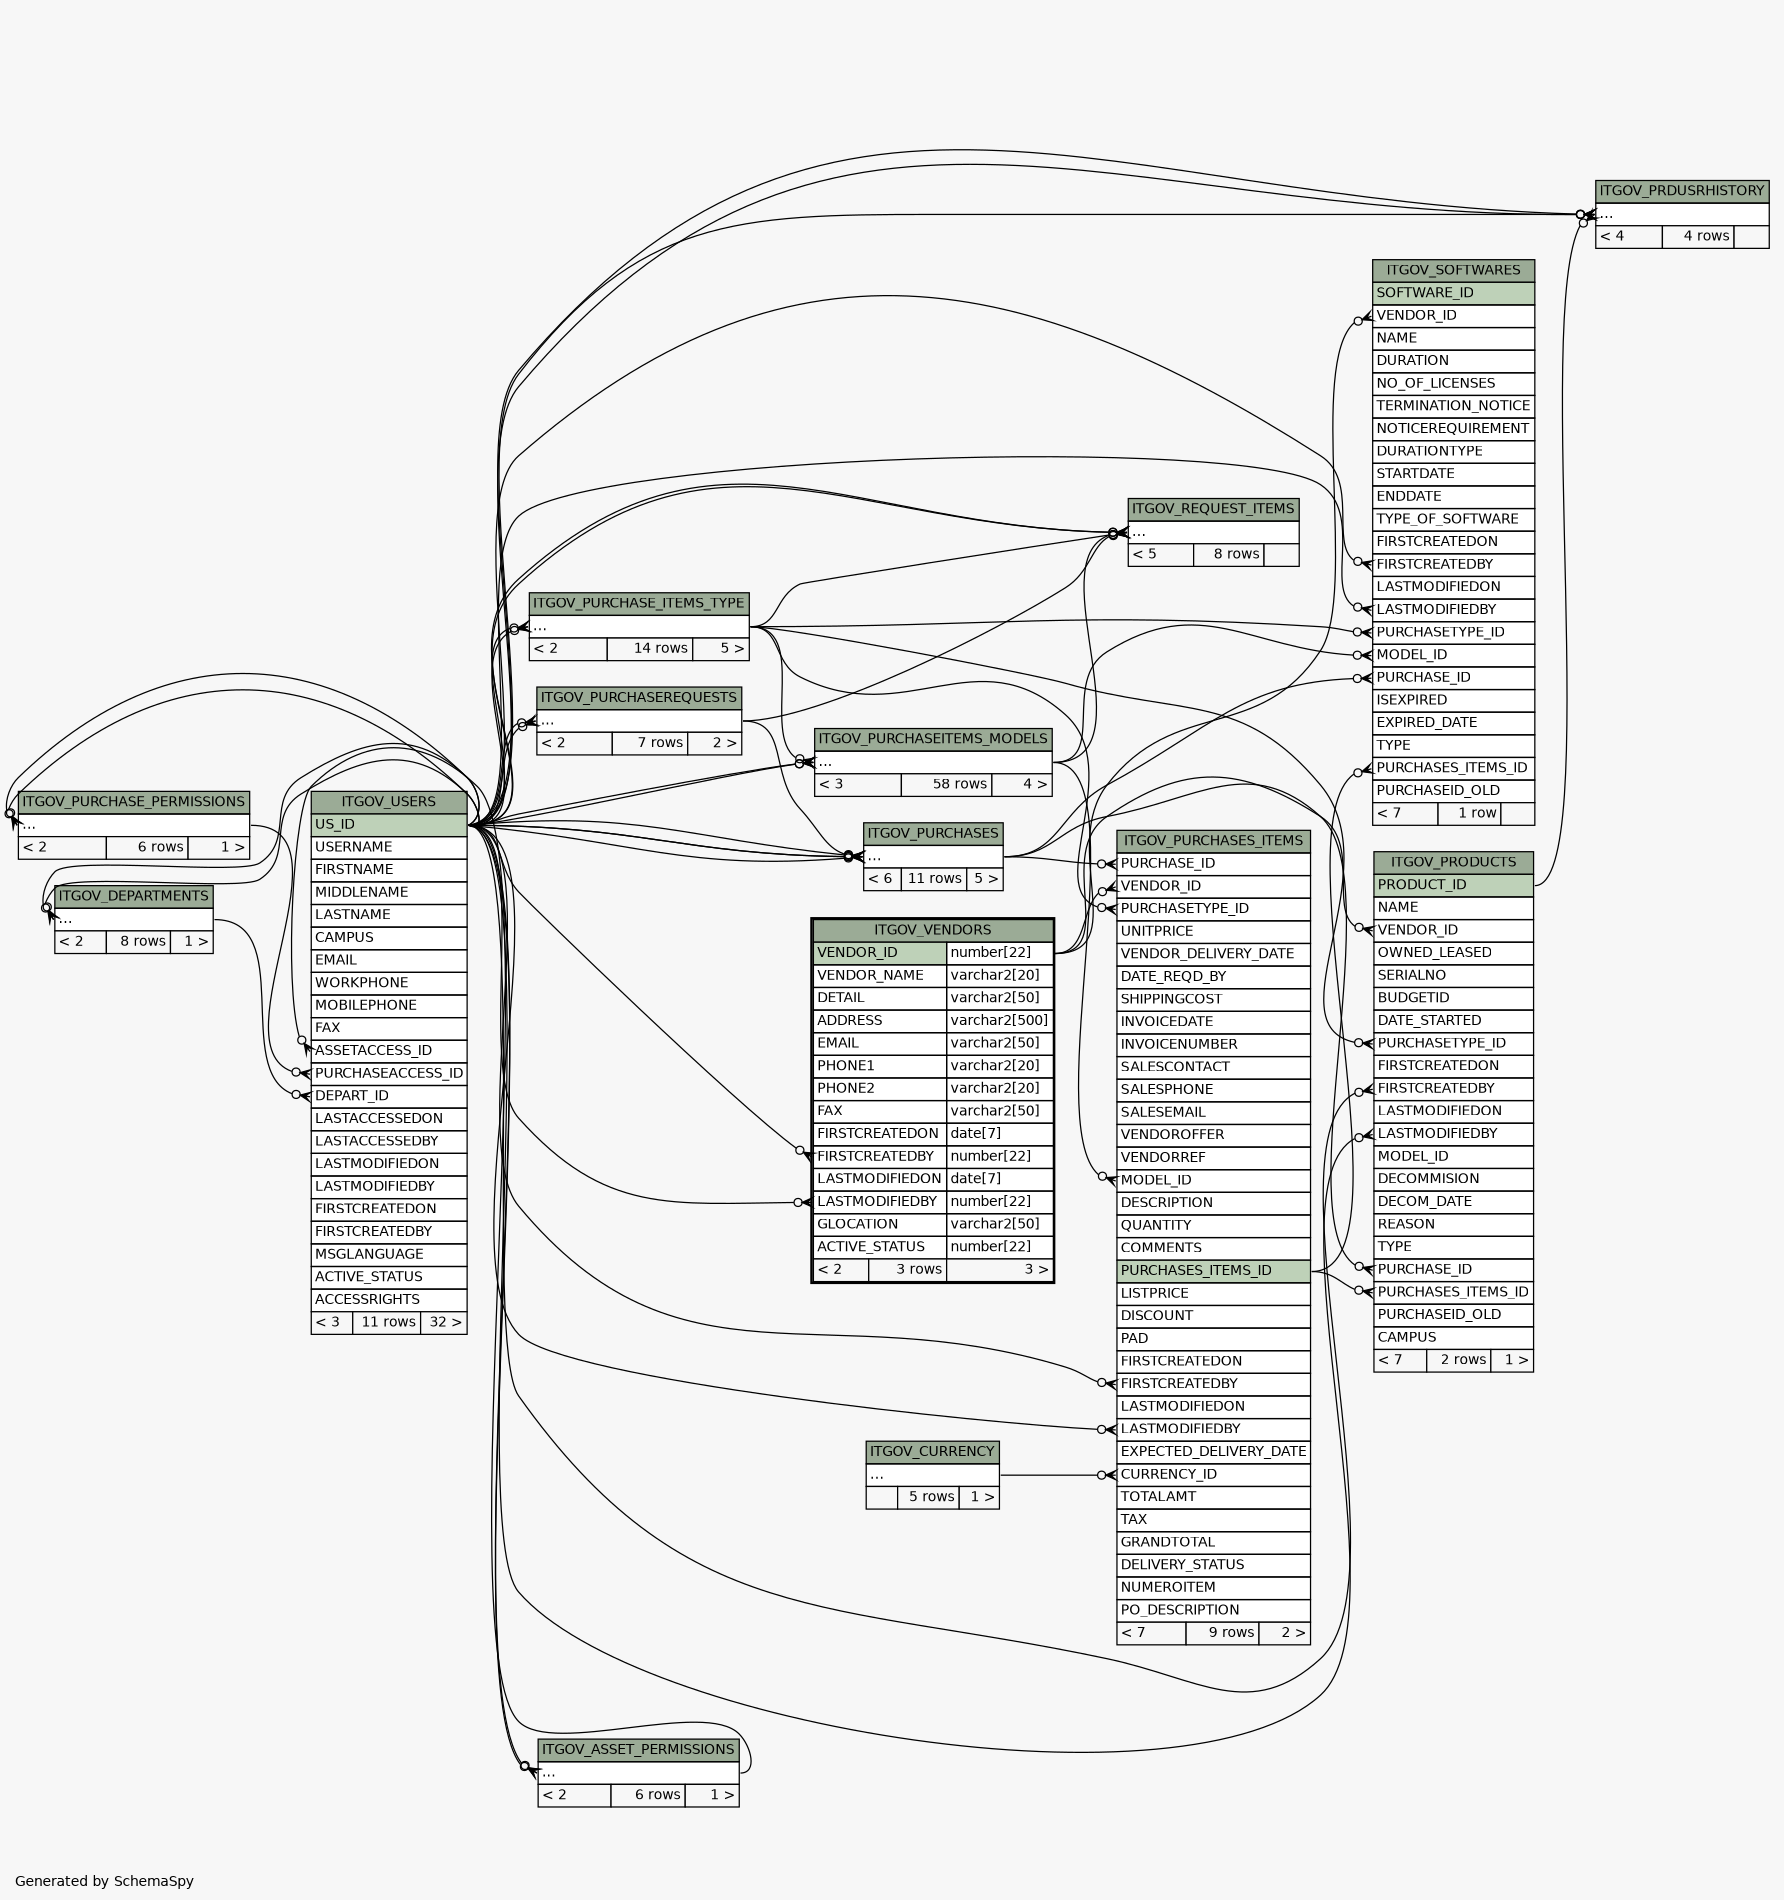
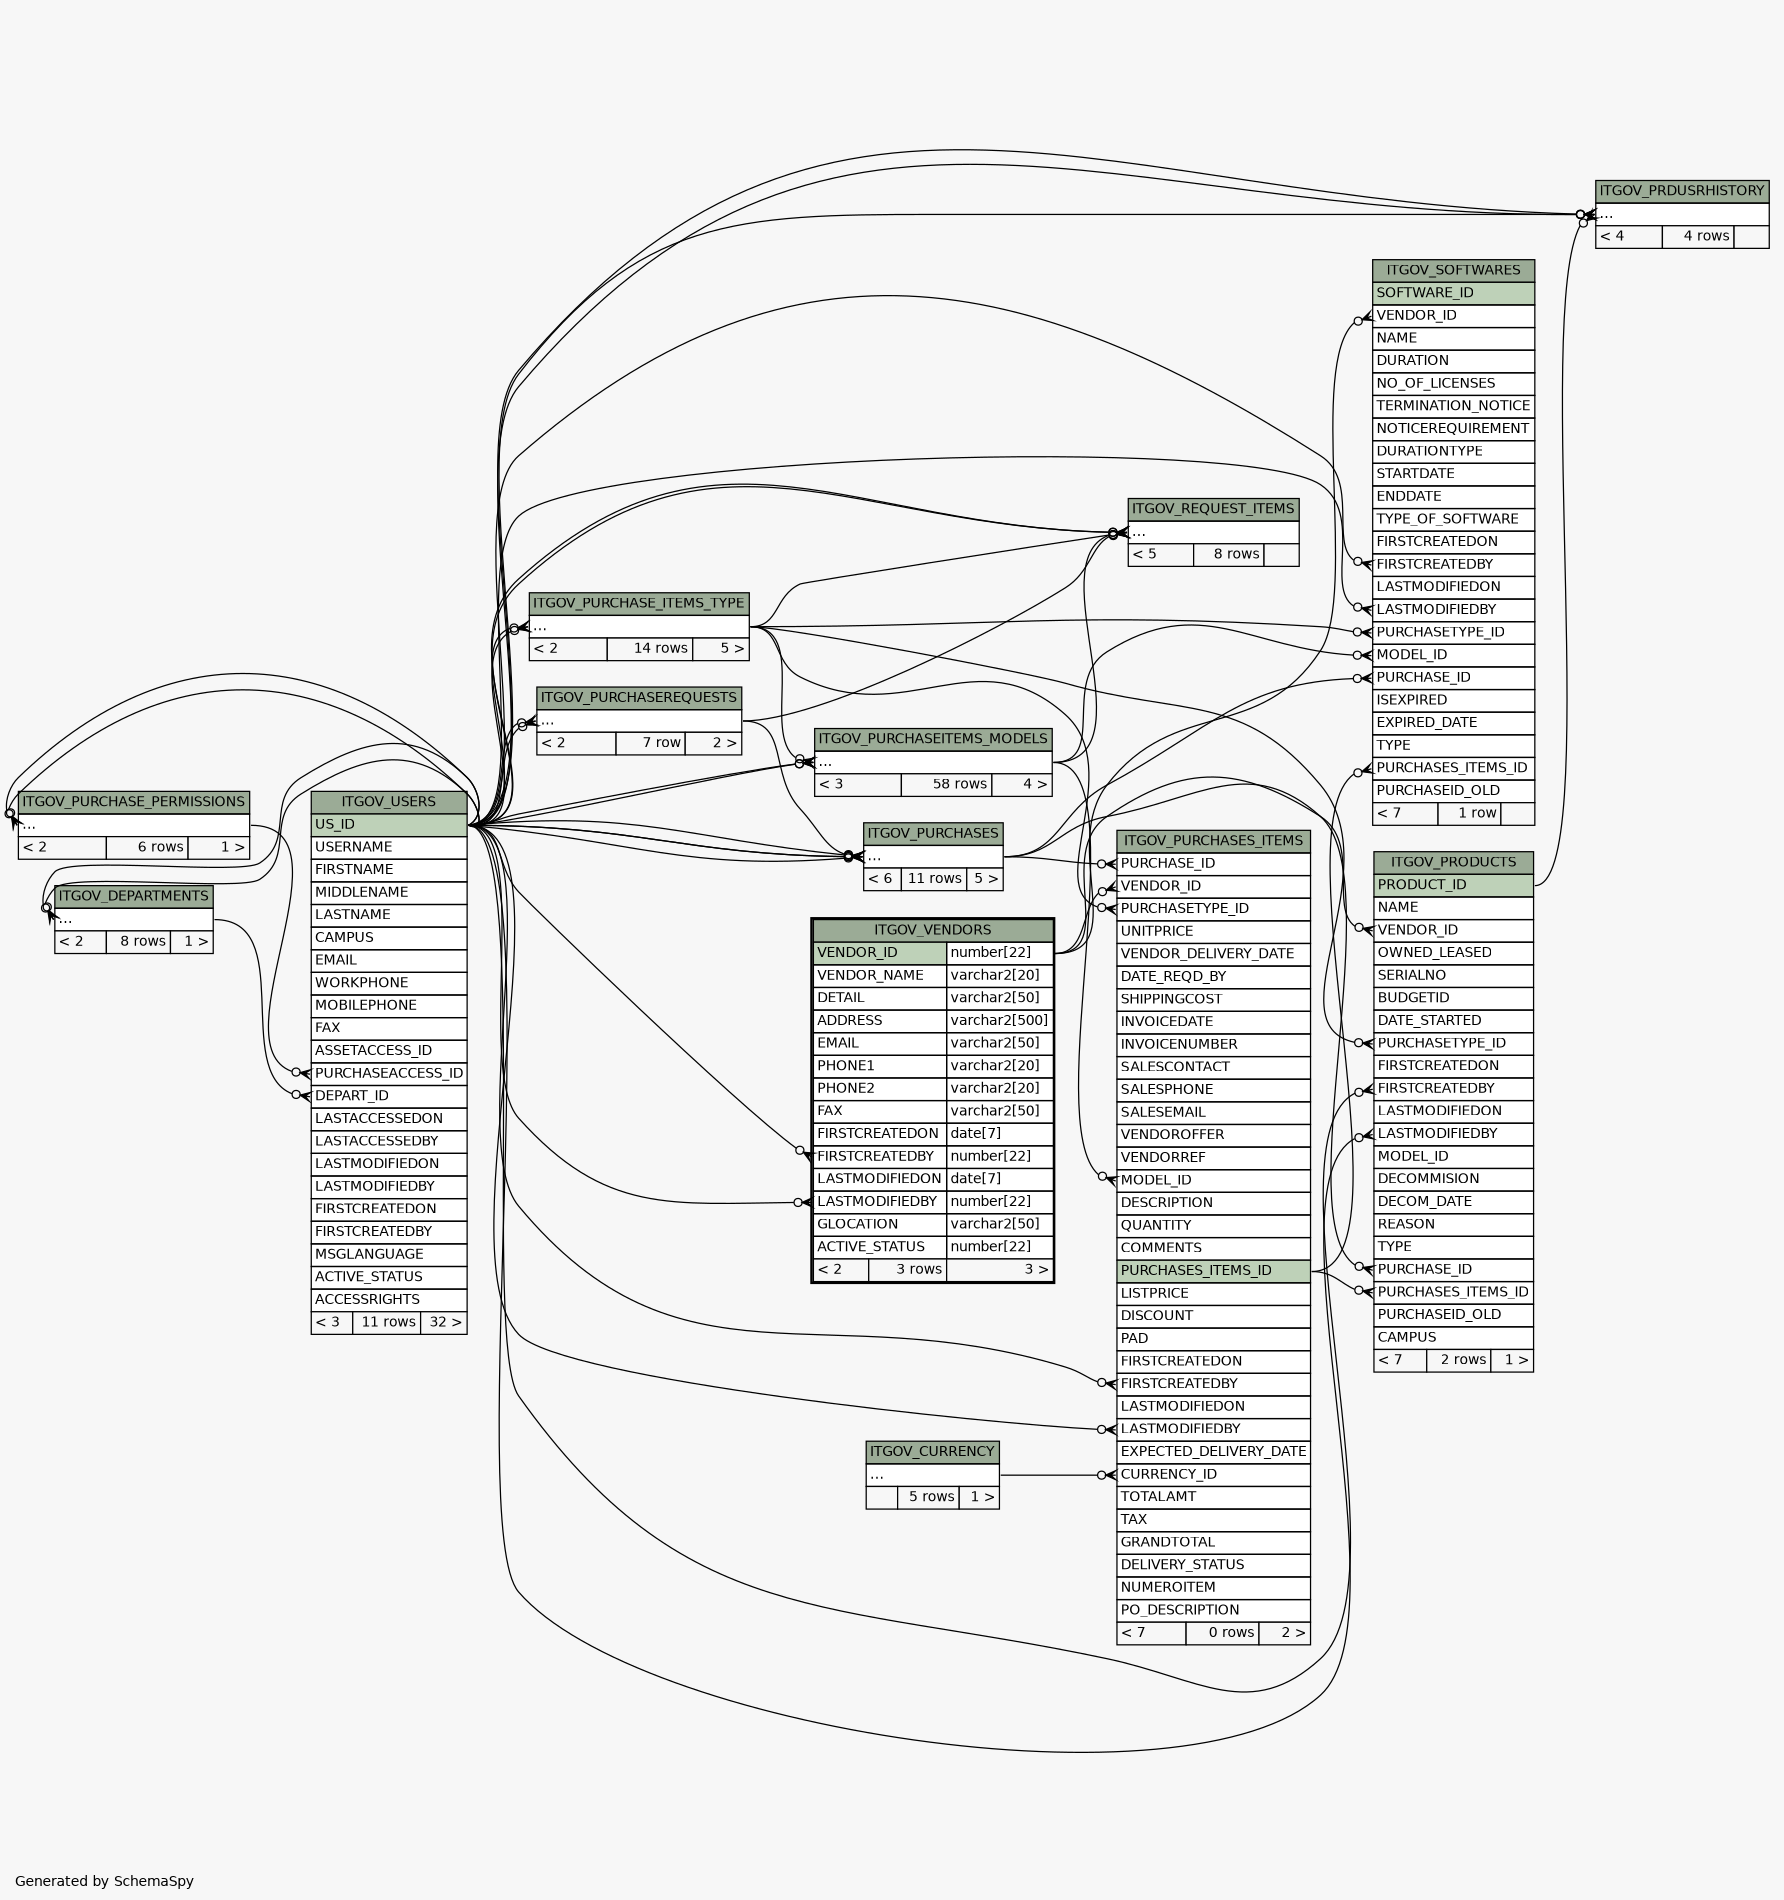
(661, 743) -> (662, 743)
(1232, 1633) -> (1232, 1633)
(639, 1773) -> none
